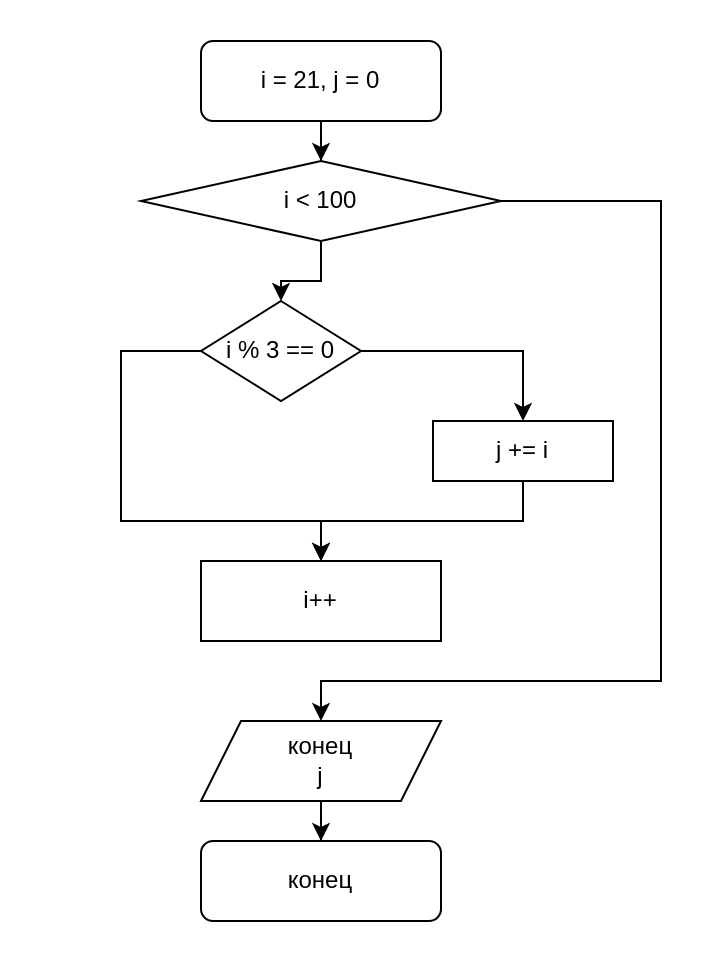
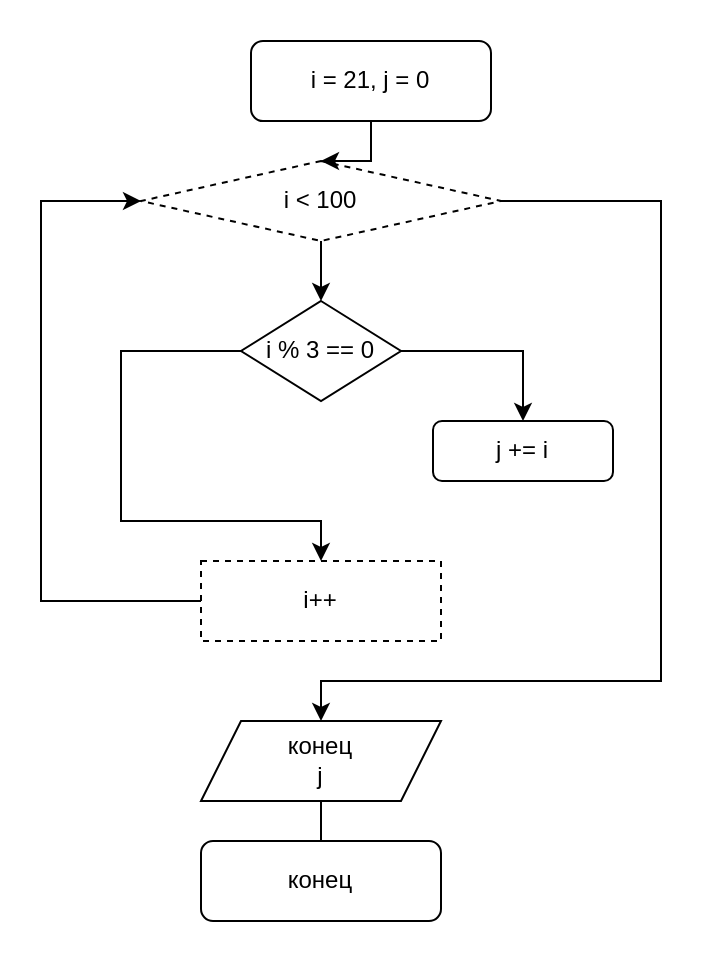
(321, 81) -> (371, 81)
(321, 201) -> (321, 201)
(281, 351) -> (321, 351)
none -> (41, 438)
(523, 451) -> (523, 451)
(444, 521) -> none
(321, 601) -> (321, 601)
(321, 826) -> (321, 831)
